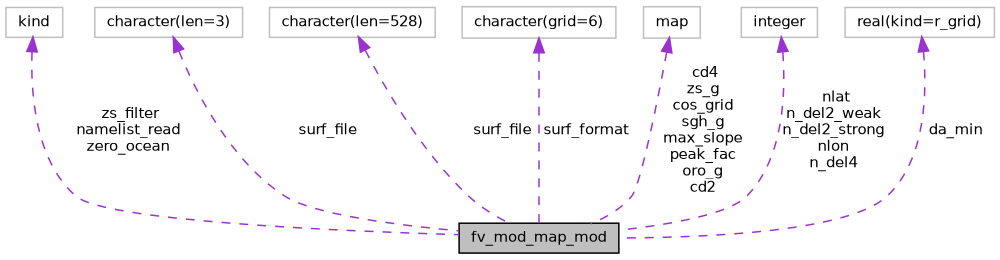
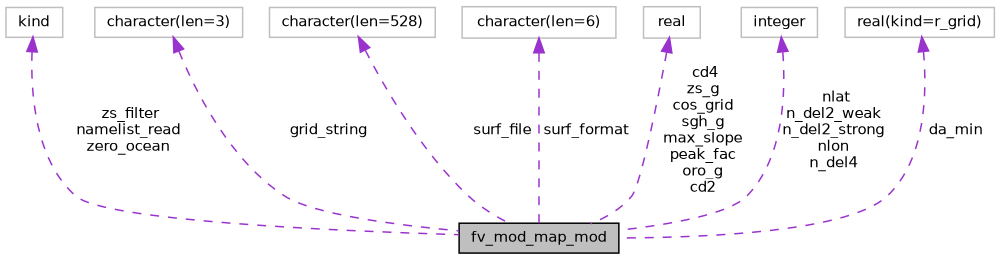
(539, 22) -> (539, 22)
(672, 22) -> (672, 22)
(326, 131) -> (326, 131)
